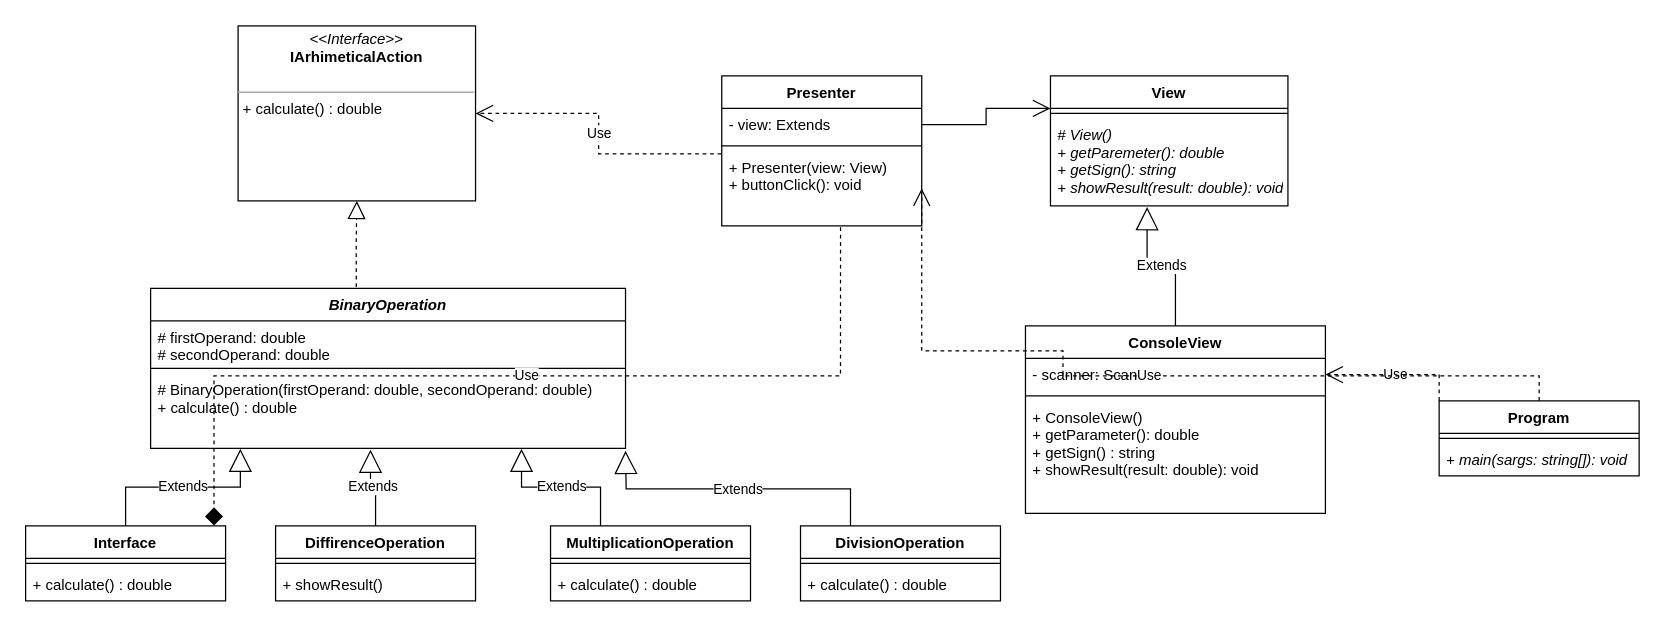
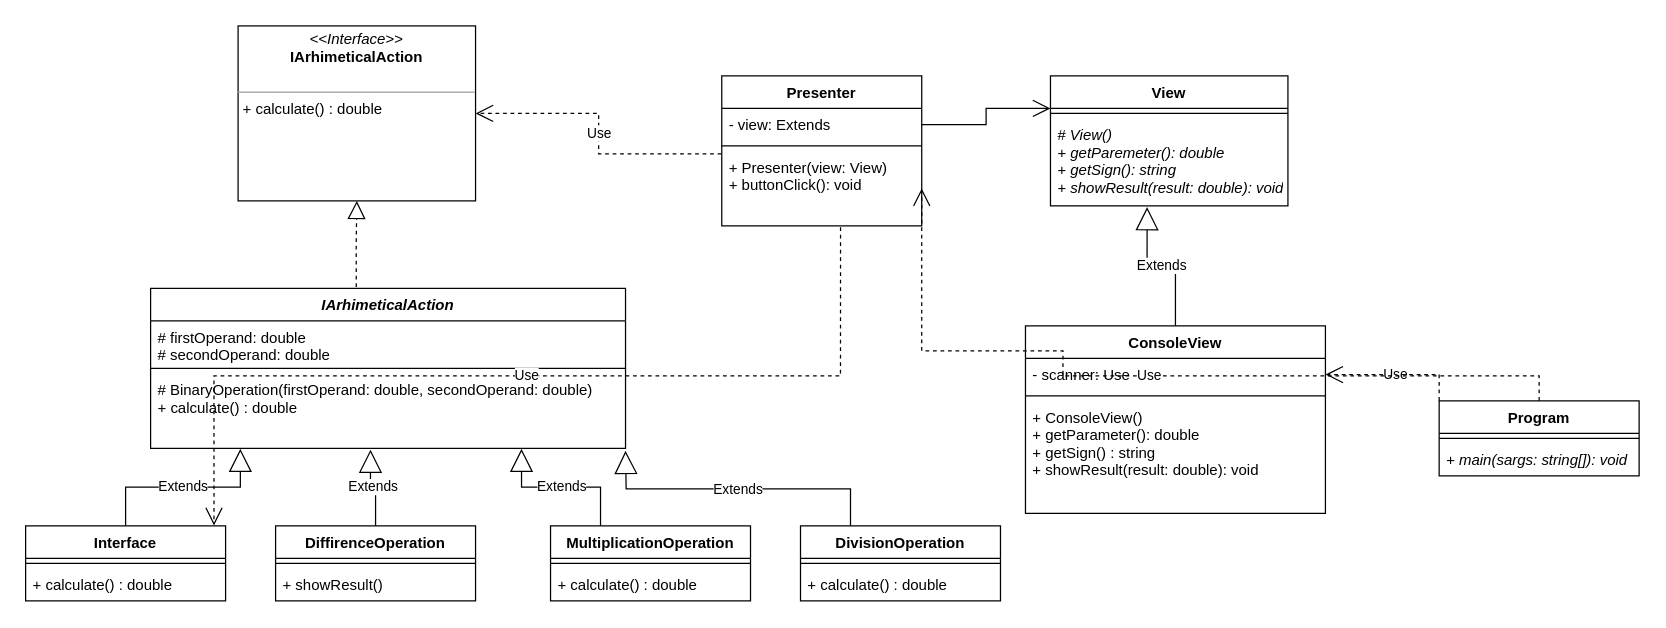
(388, 305) -> (388, 305)
(1102, 375) -> (1085, 375)
(214, 507) -> (214, 514)
